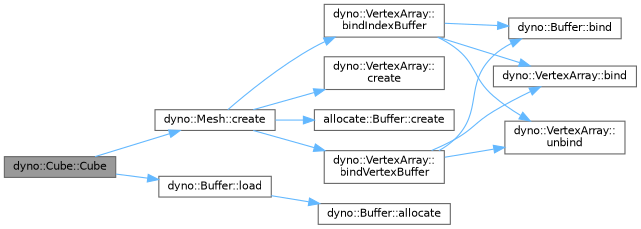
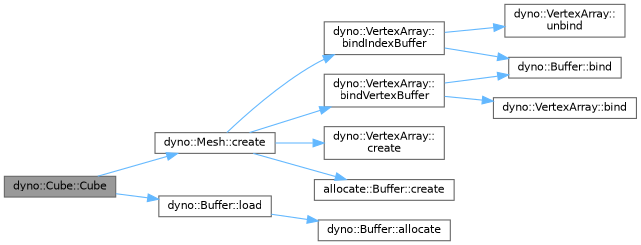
(479, 50) -> none
(469, 153) -> none
